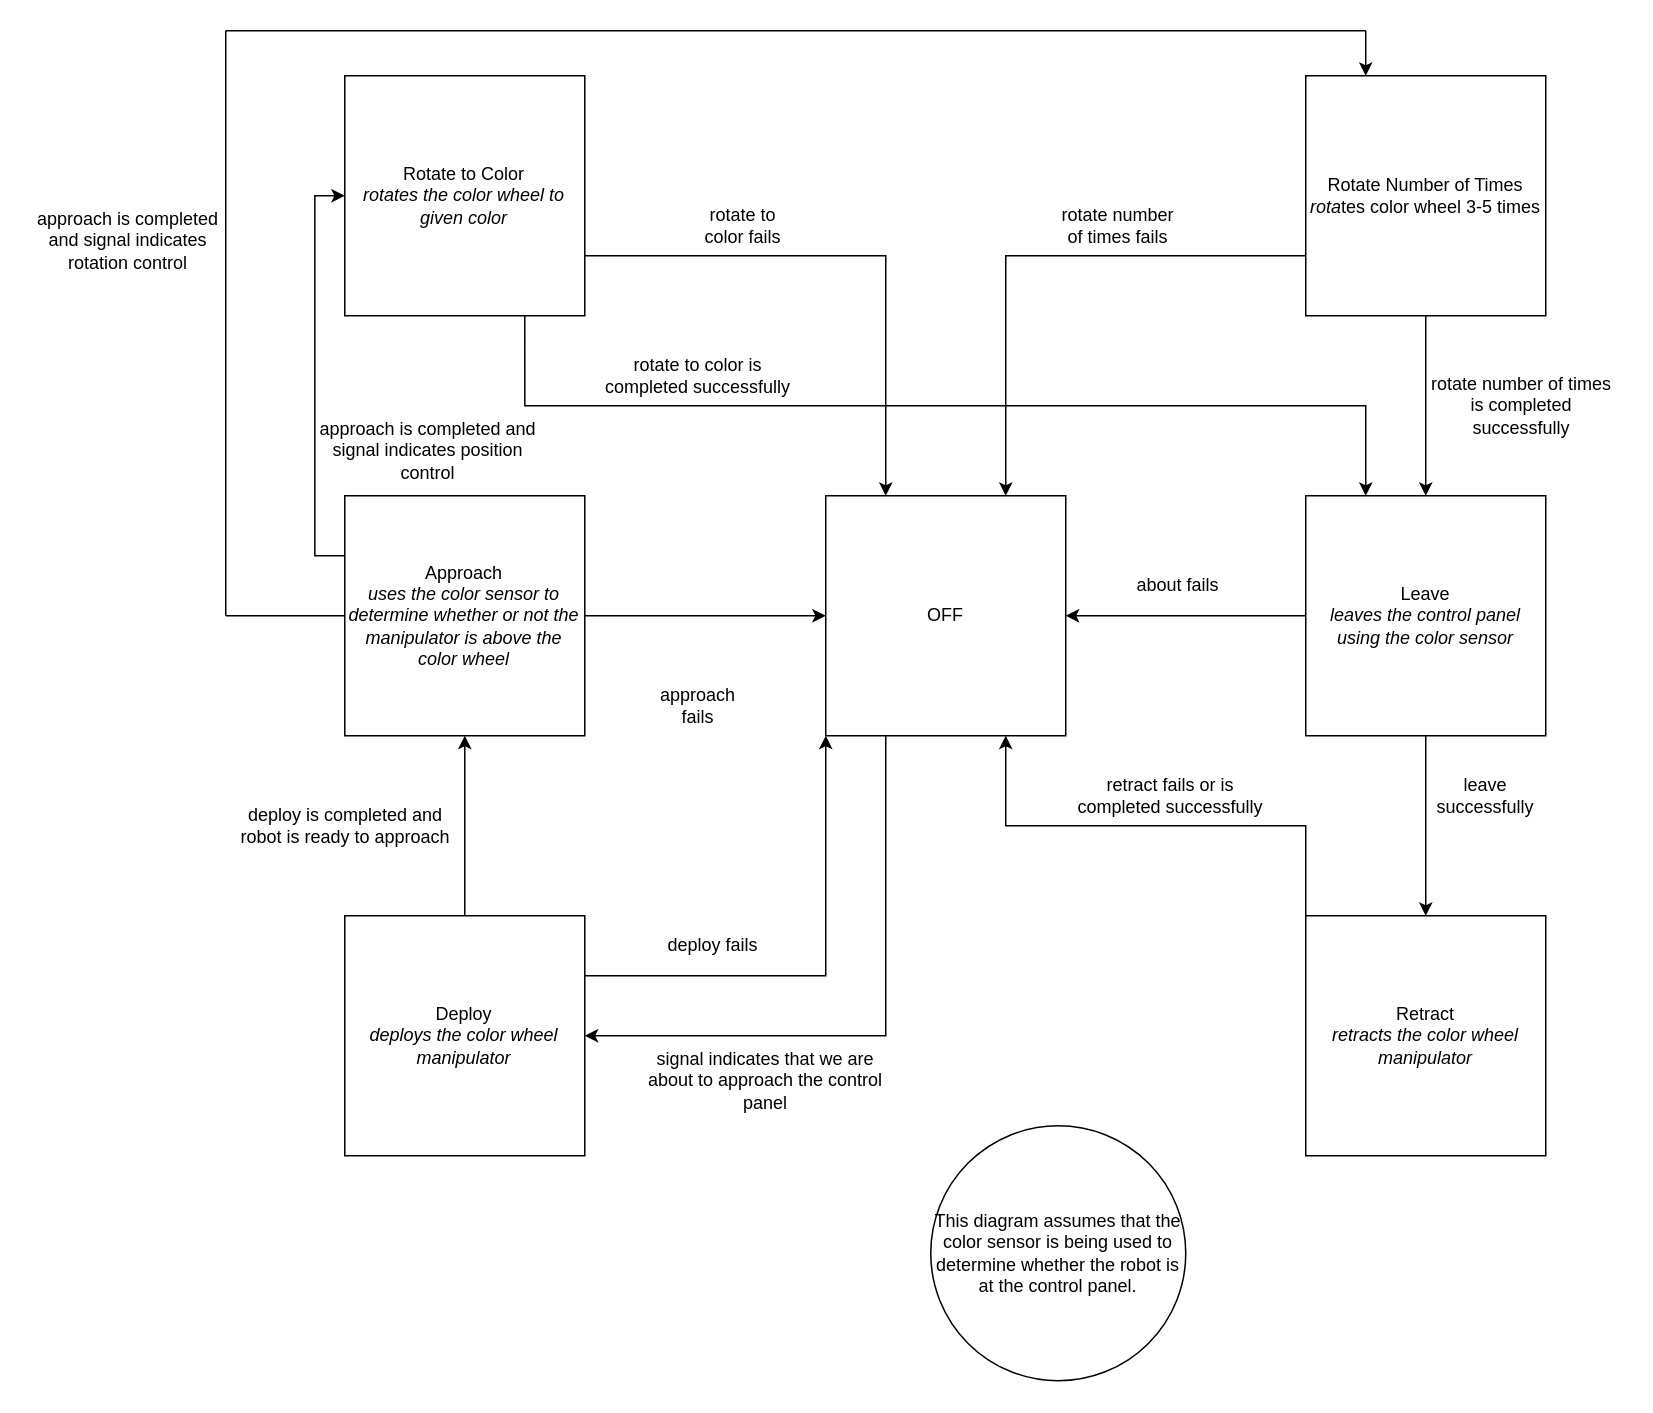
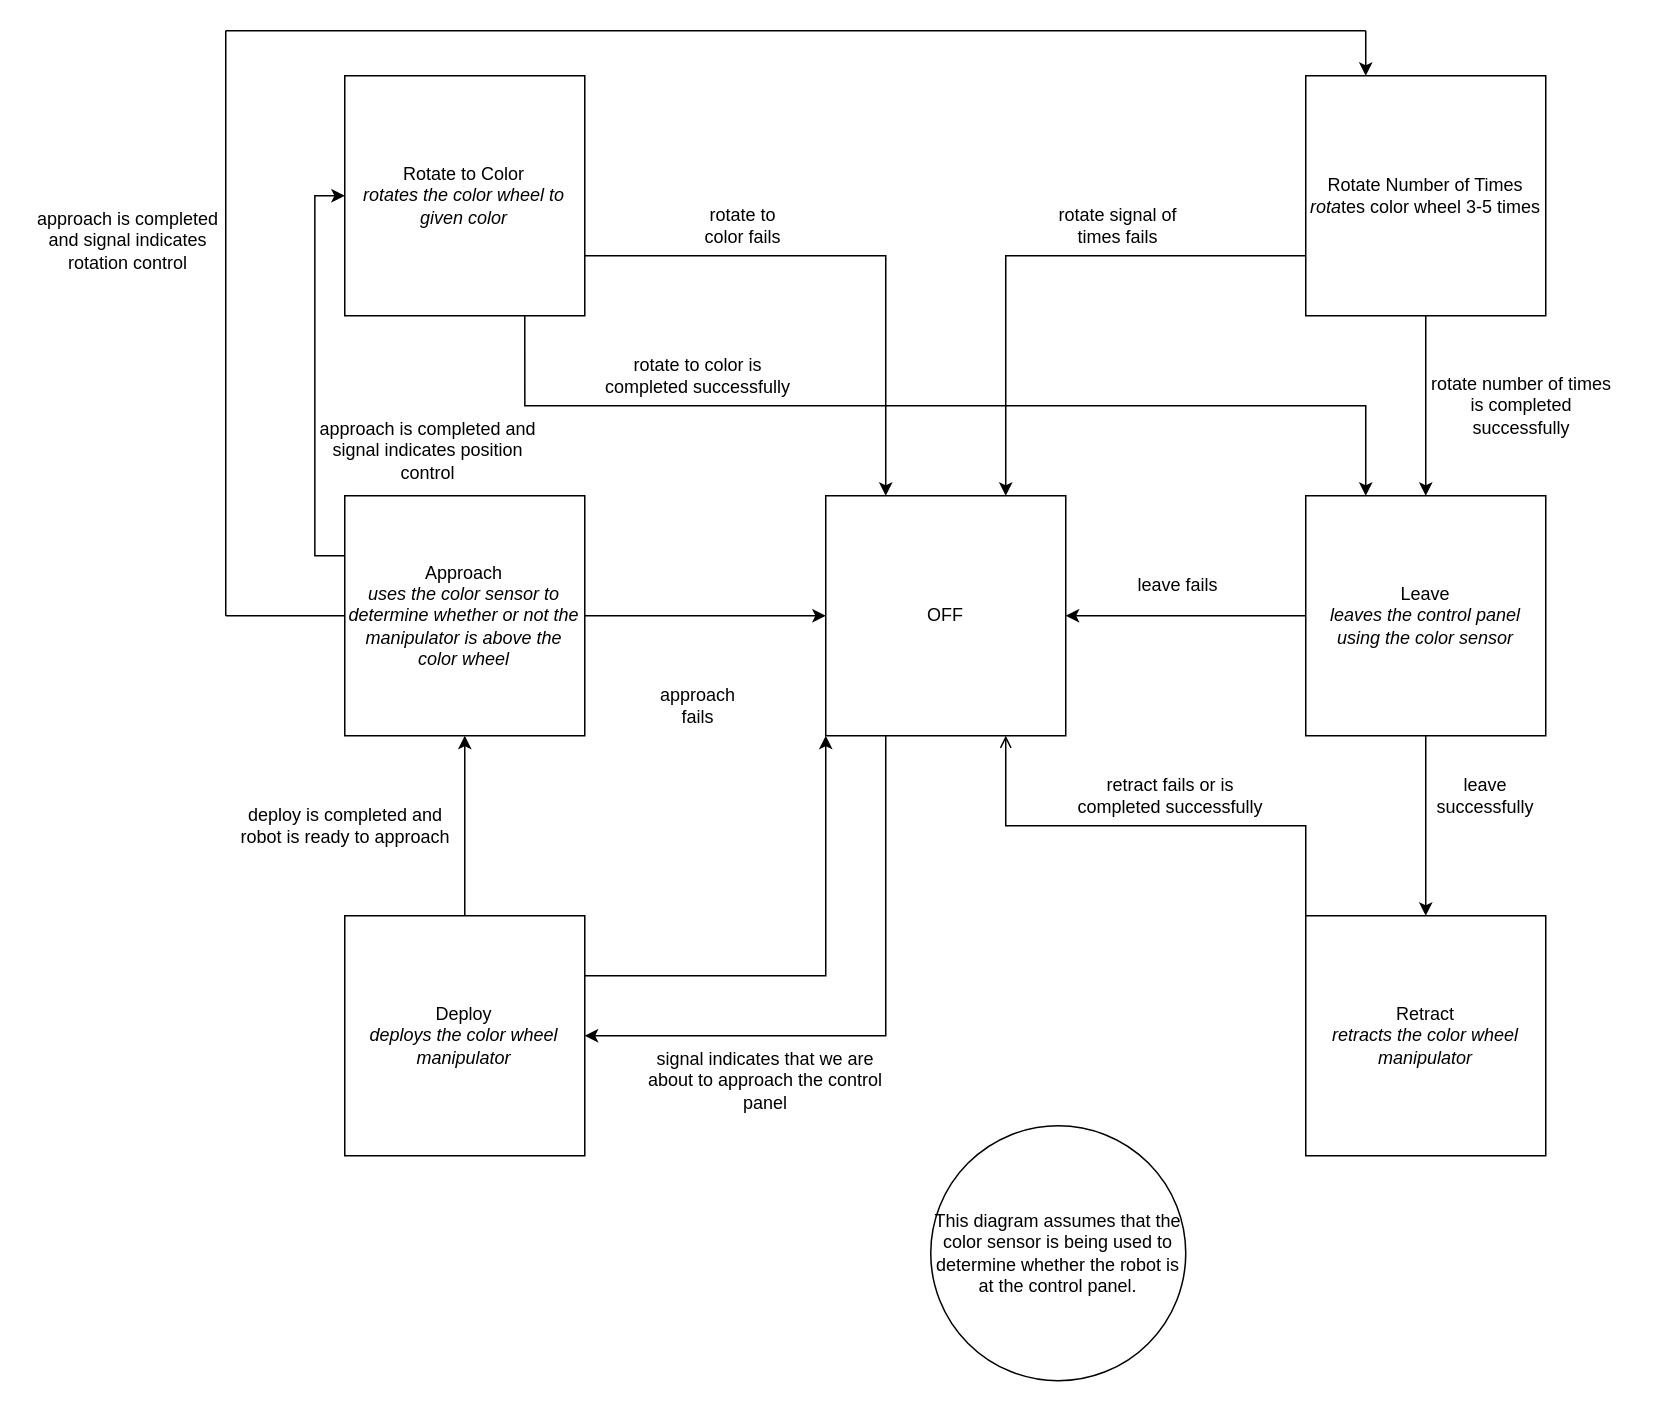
(1118, 226) -> (1118, 226)
(1178, 586) -> (1178, 586)
(1006, 747) -> (1006, 744)
(713, 946) -> none
